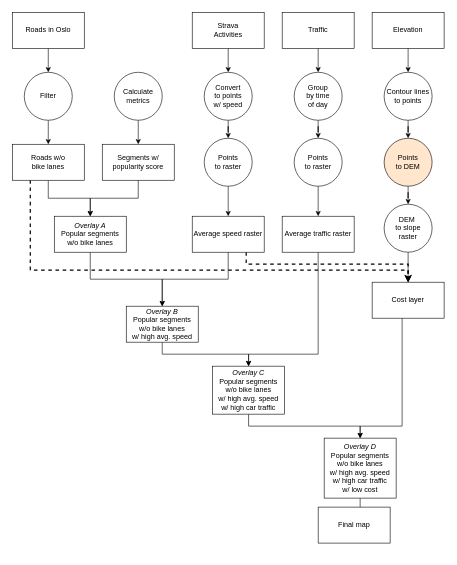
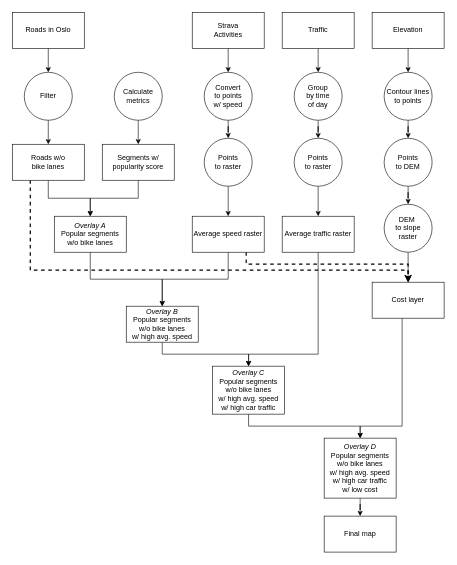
(408, 162) -> (408, 162)
(354, 525) -> (360, 534)
